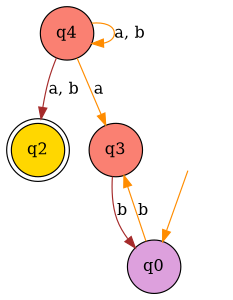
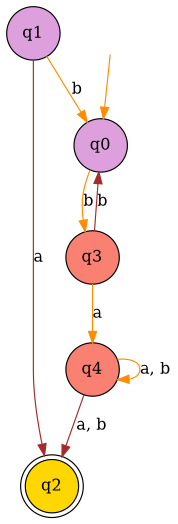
none -> (33, 33)
(89, 86) -> (93, 308)
